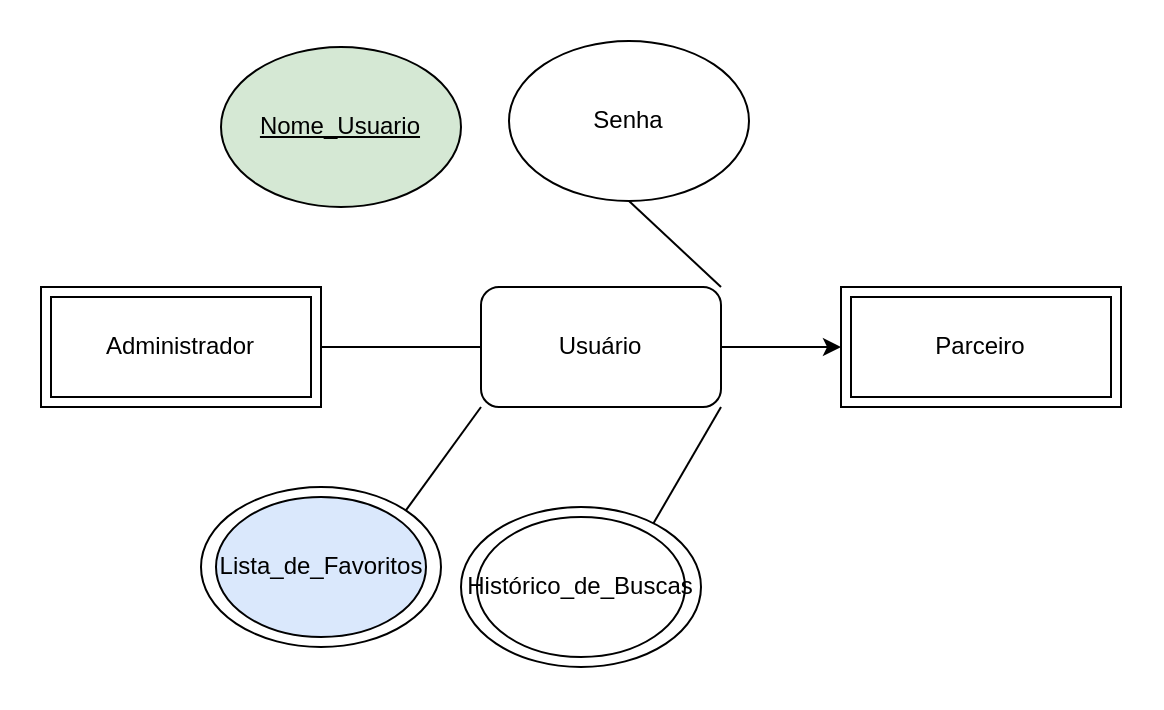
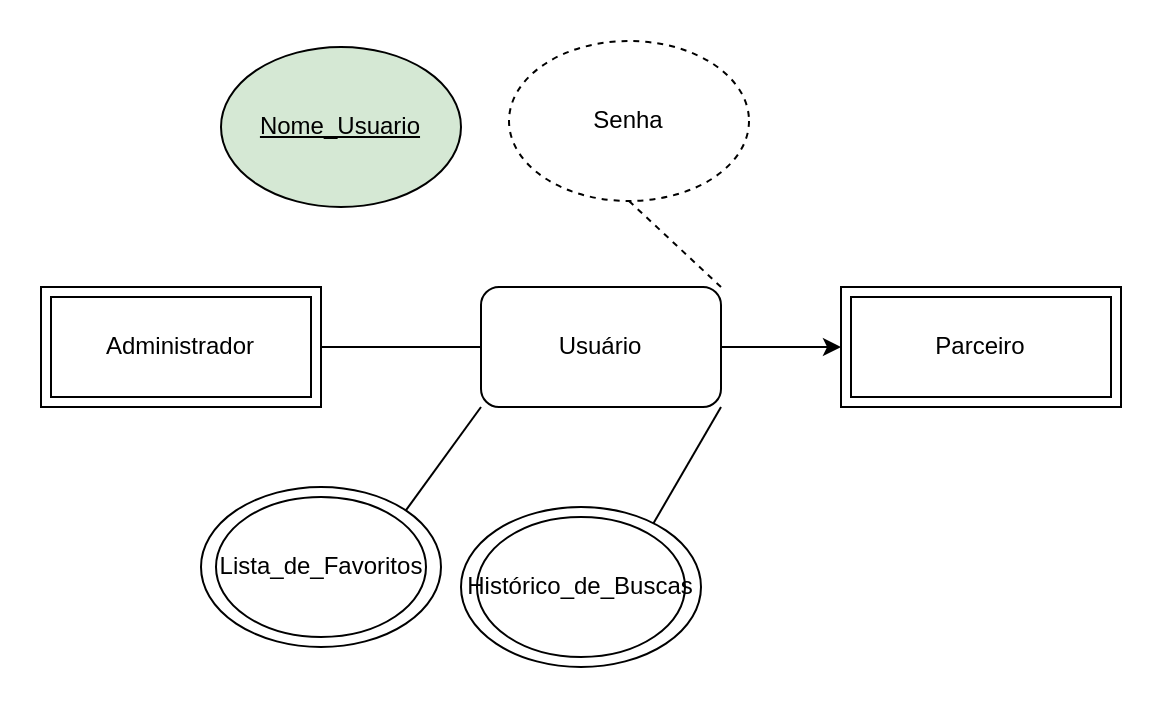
(629, 121) -> (629, 121)
(674, 243) -> (674, 243)
(321, 567) -> (321, 567)
